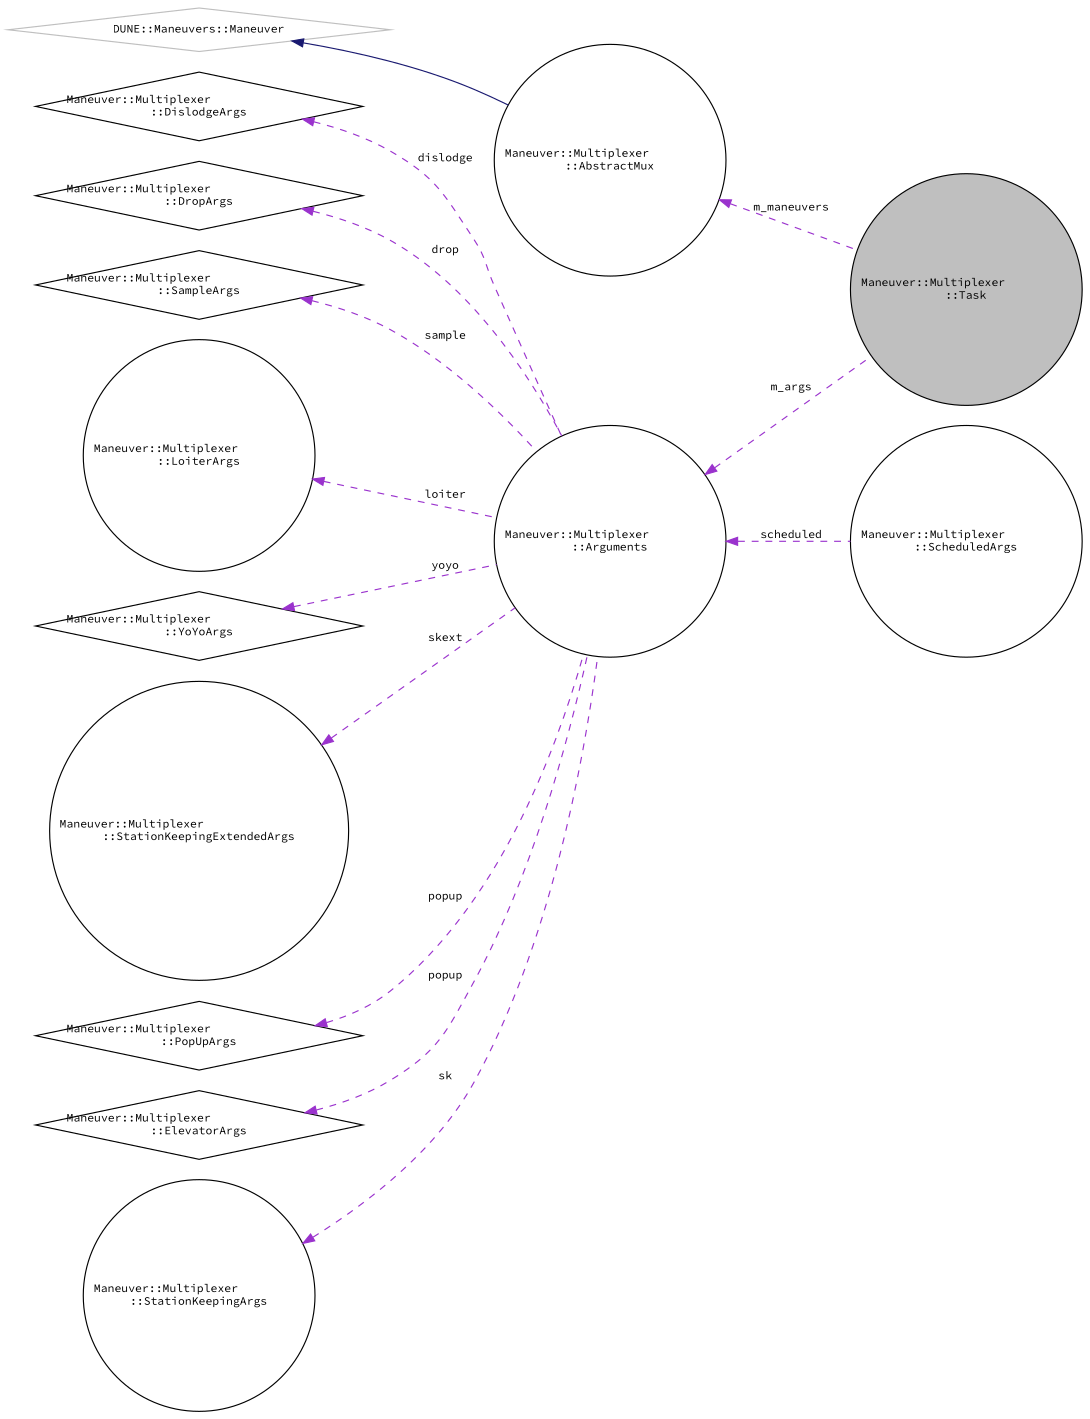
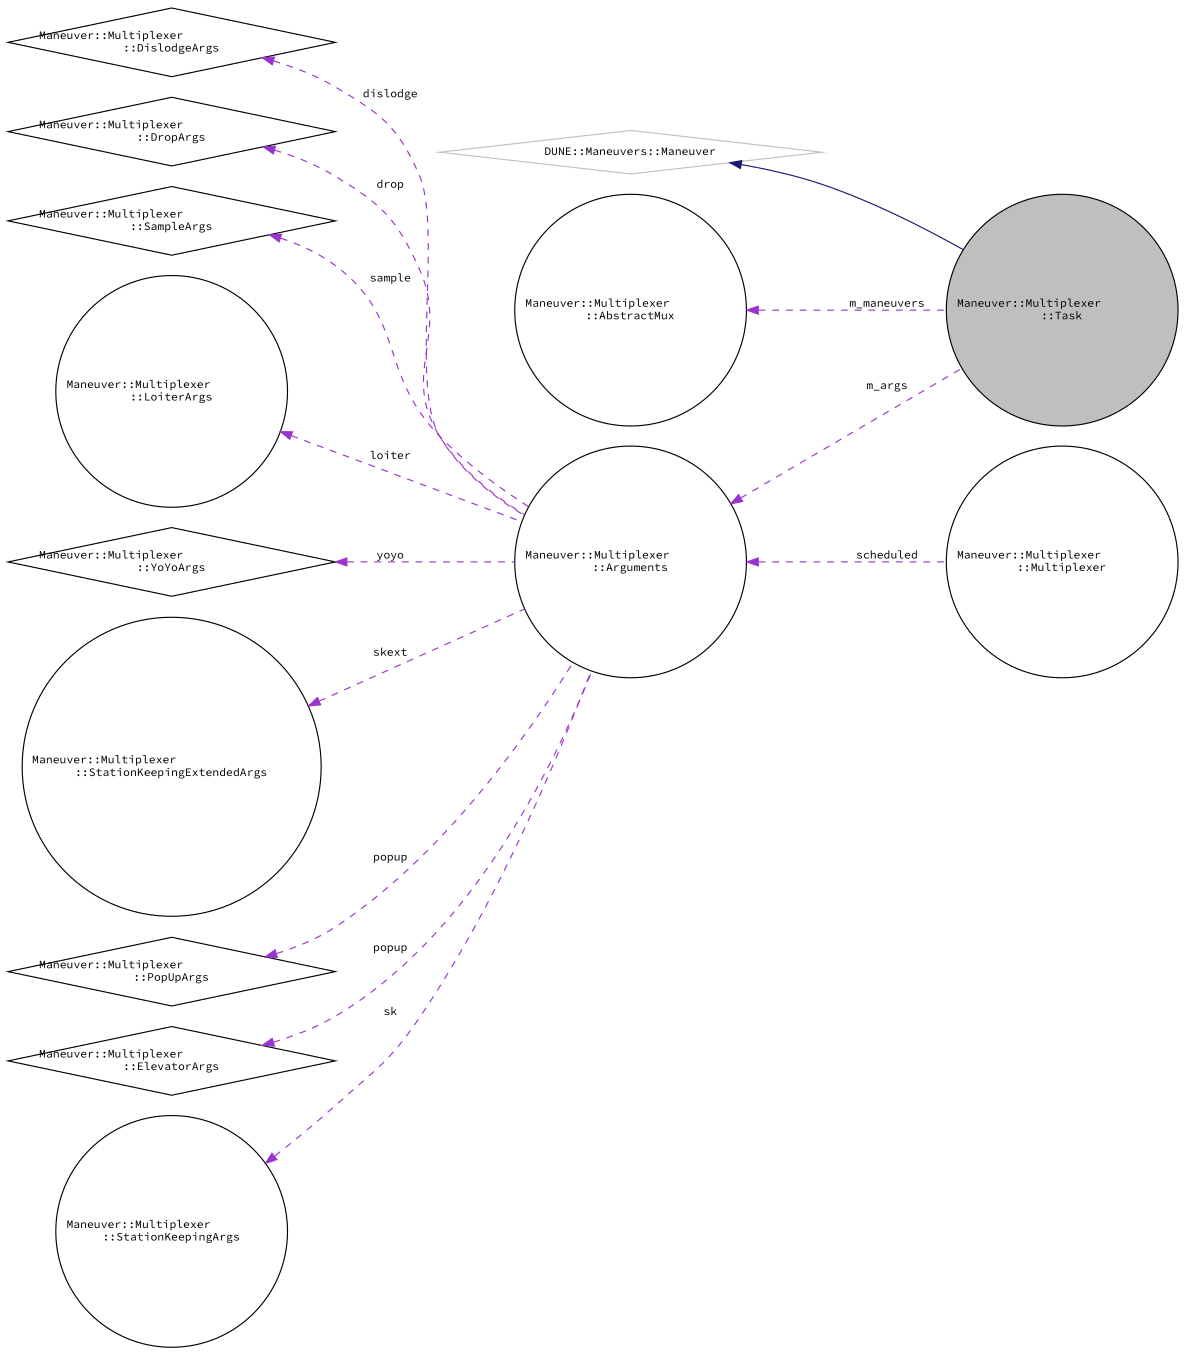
(408, 66) -> (856, 197)
(966, 541) -> (1062, 562)
